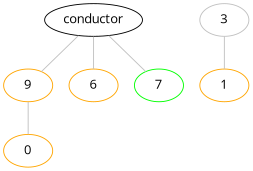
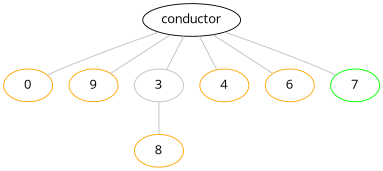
none -> (175, 53)
(224, 85) -> (159, 151)
none -> (224, 85)
(28, 118) -> (103, 52)
